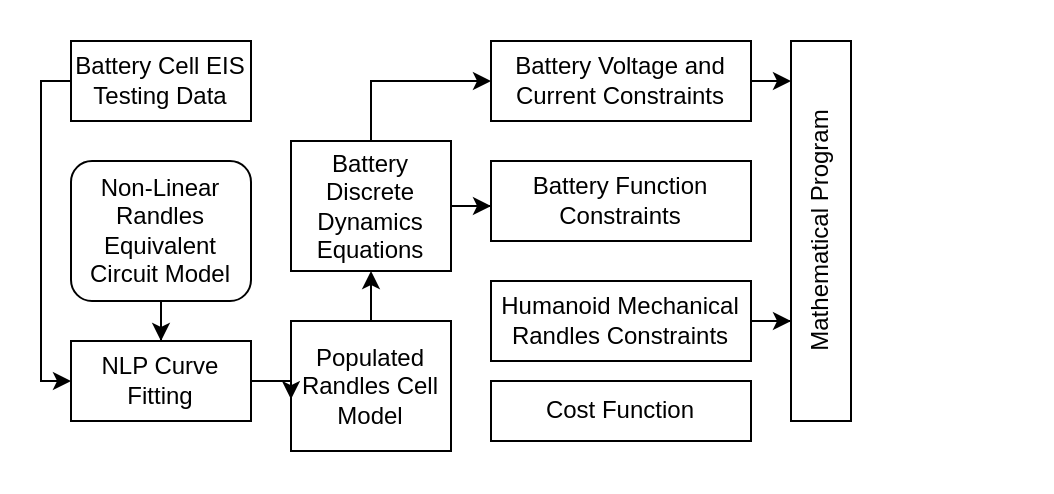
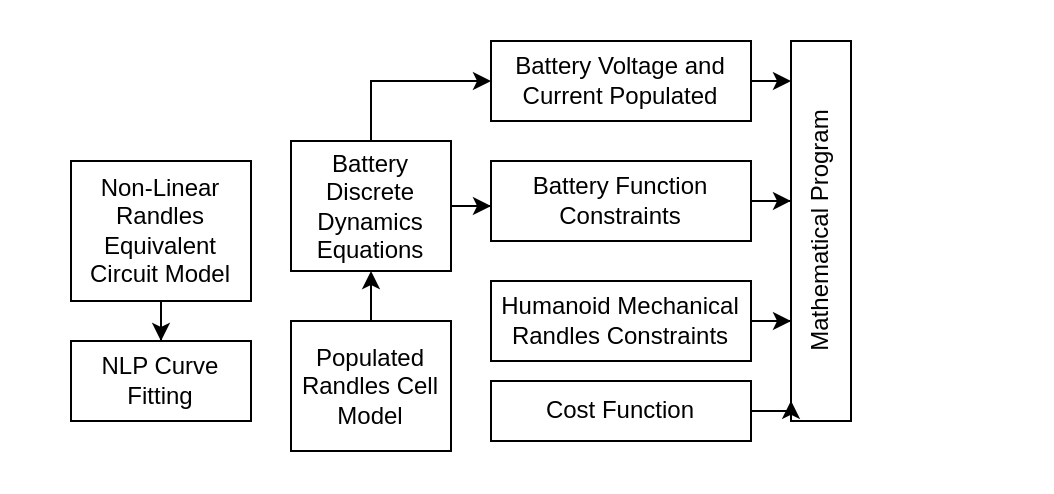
(161, 81) -> none
(621, 81) -> (621, 81)
none -> (778, 201)
(41, 224) -> none
(161, 231) -> (161, 231)
(273, 381) -> none
none -> (772, 411)
